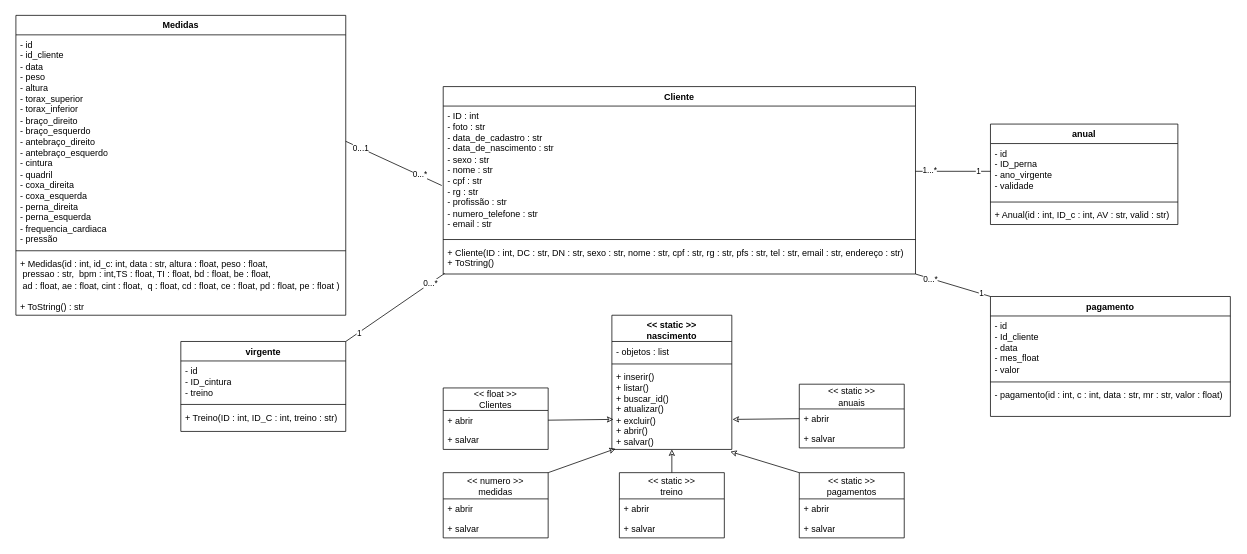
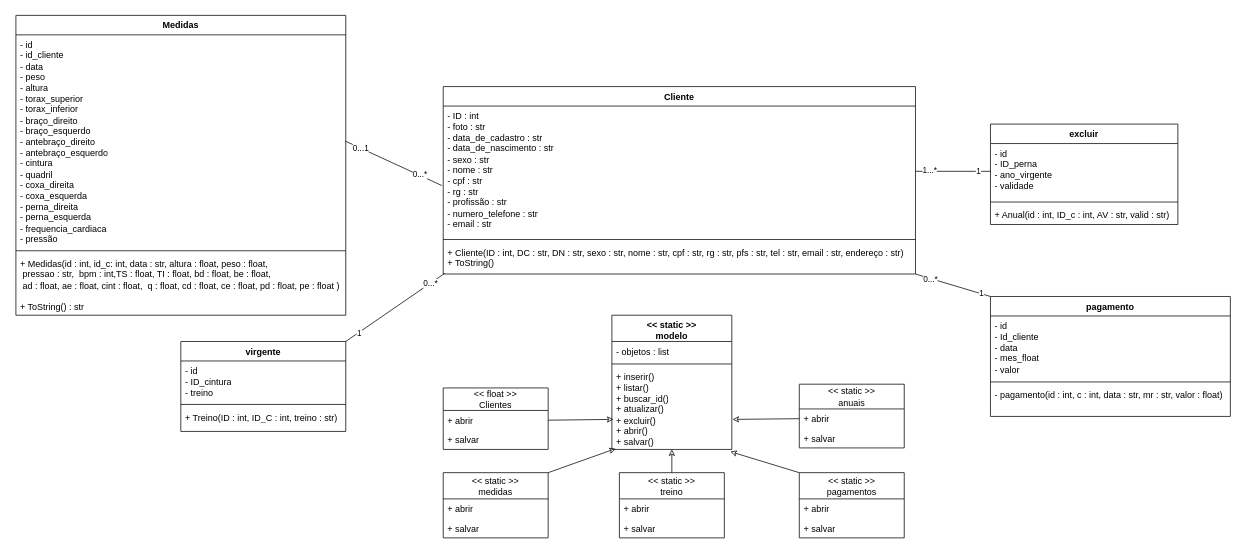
(1084, 135) -> (1084, 135)
(672, 331) -> (672, 331)
(495, 486) -> (495, 486)
